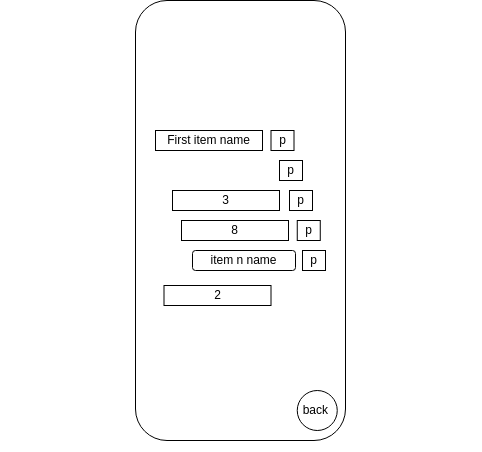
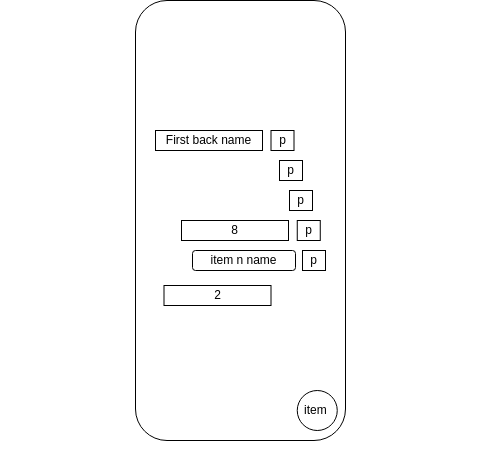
(209, 141) -> (209, 141)
(226, 201) -> none
(318, 411) -> (318, 411)
